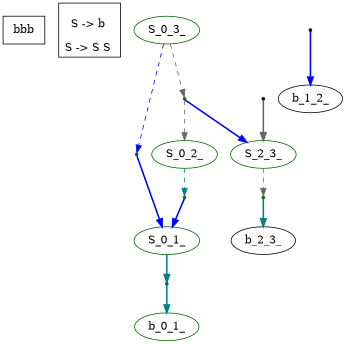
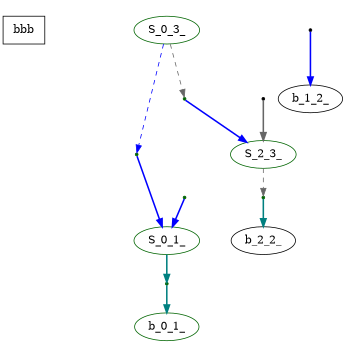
(90, 30) -> none
(185, 154) -> none
(263, 241) -> (263, 241)
